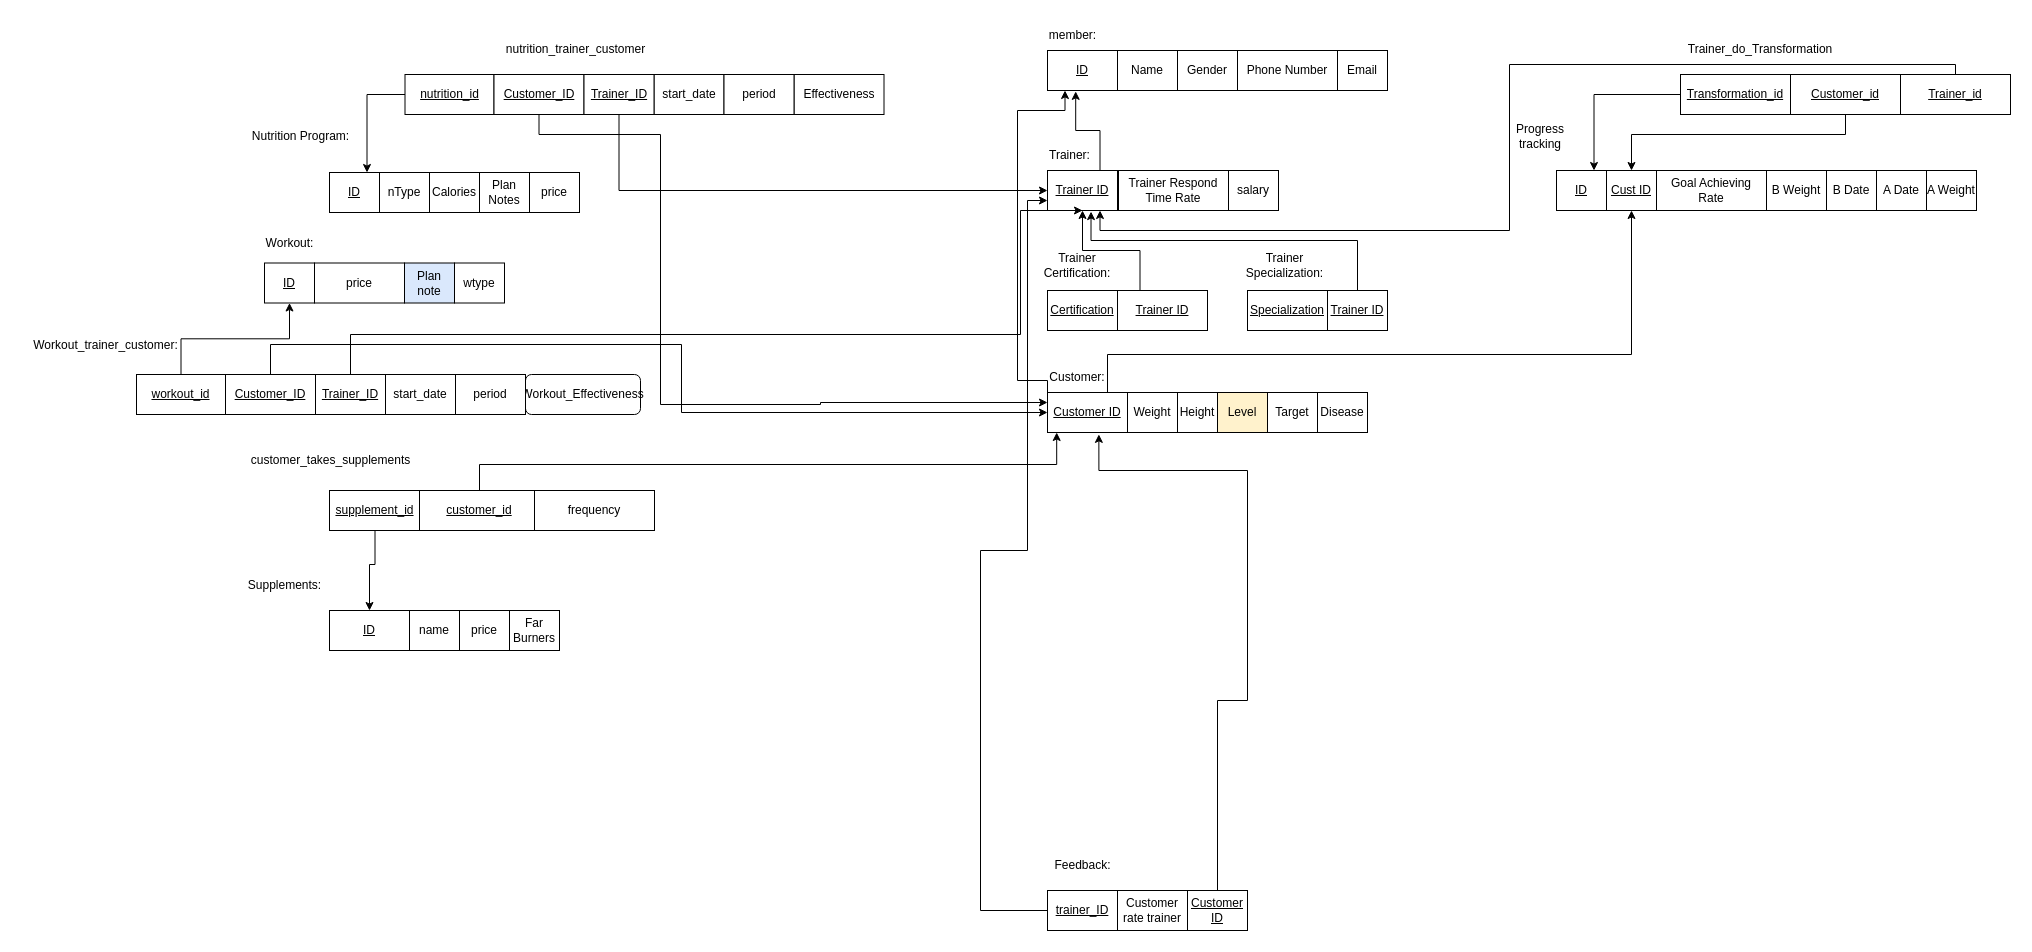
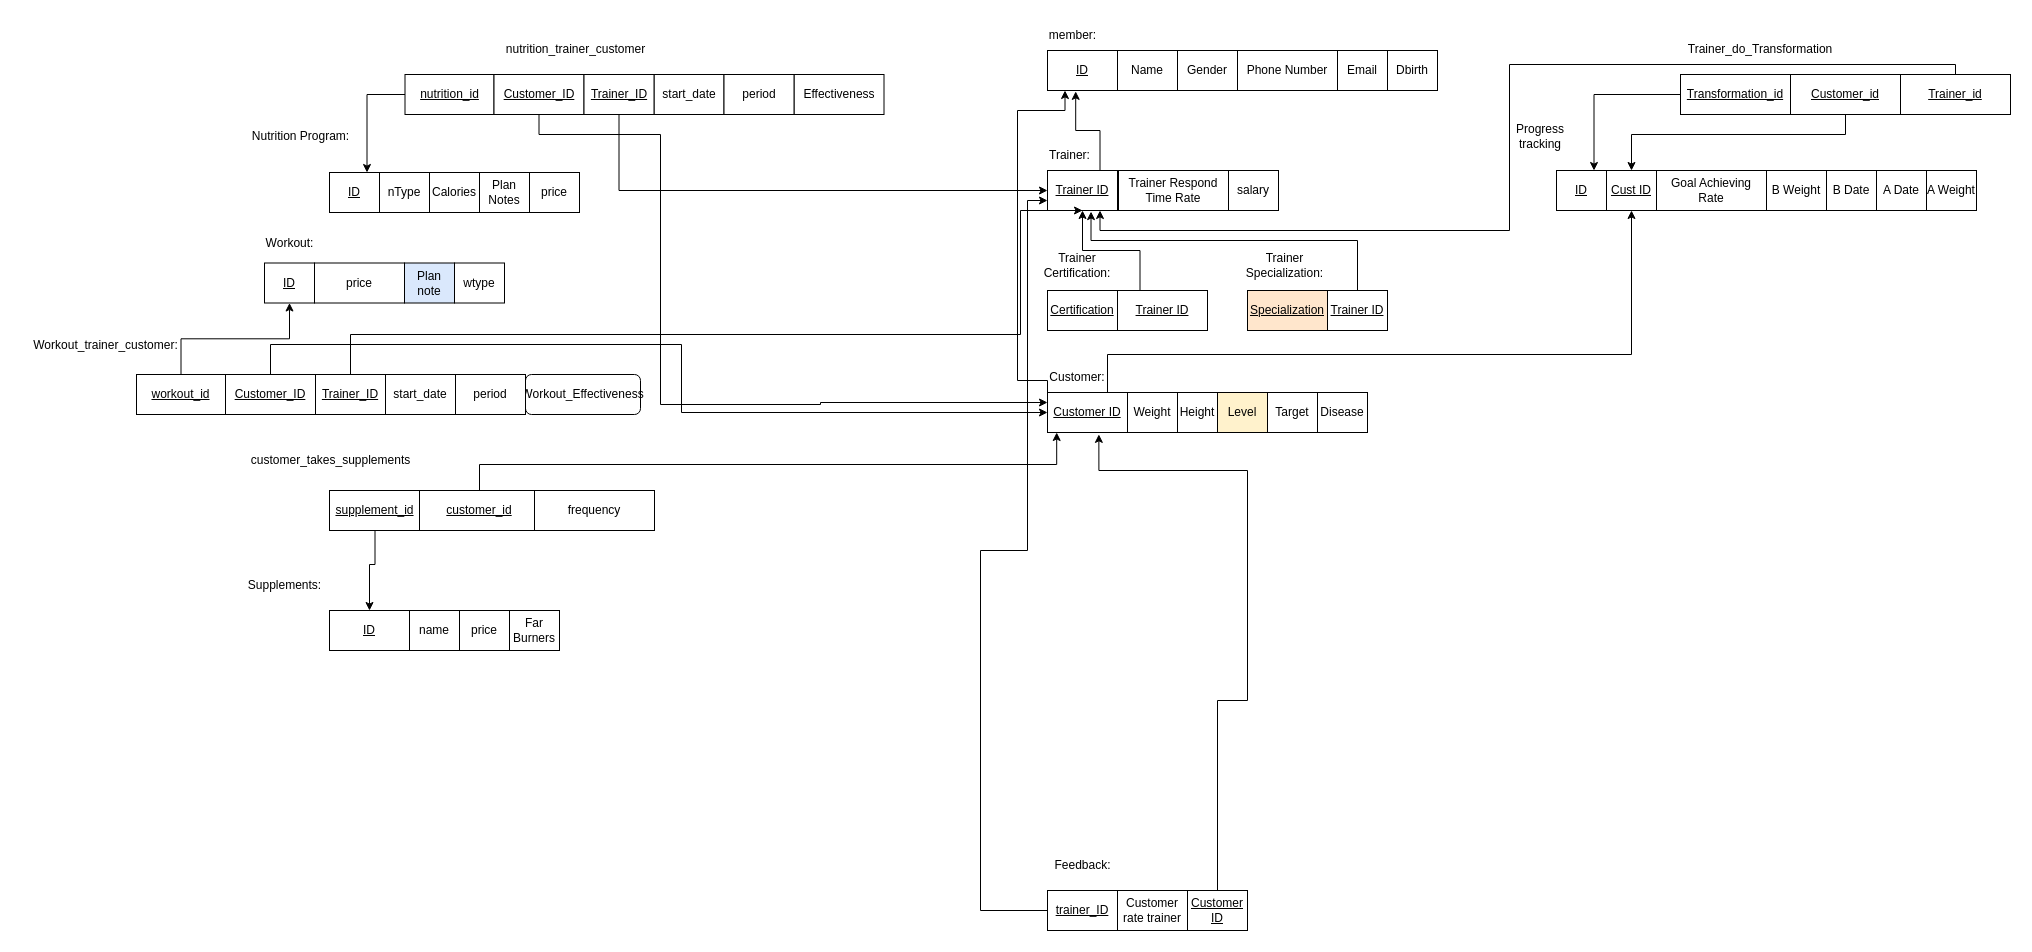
none -> (1413, 71)
(1288, 311) -> (1288, 311)
